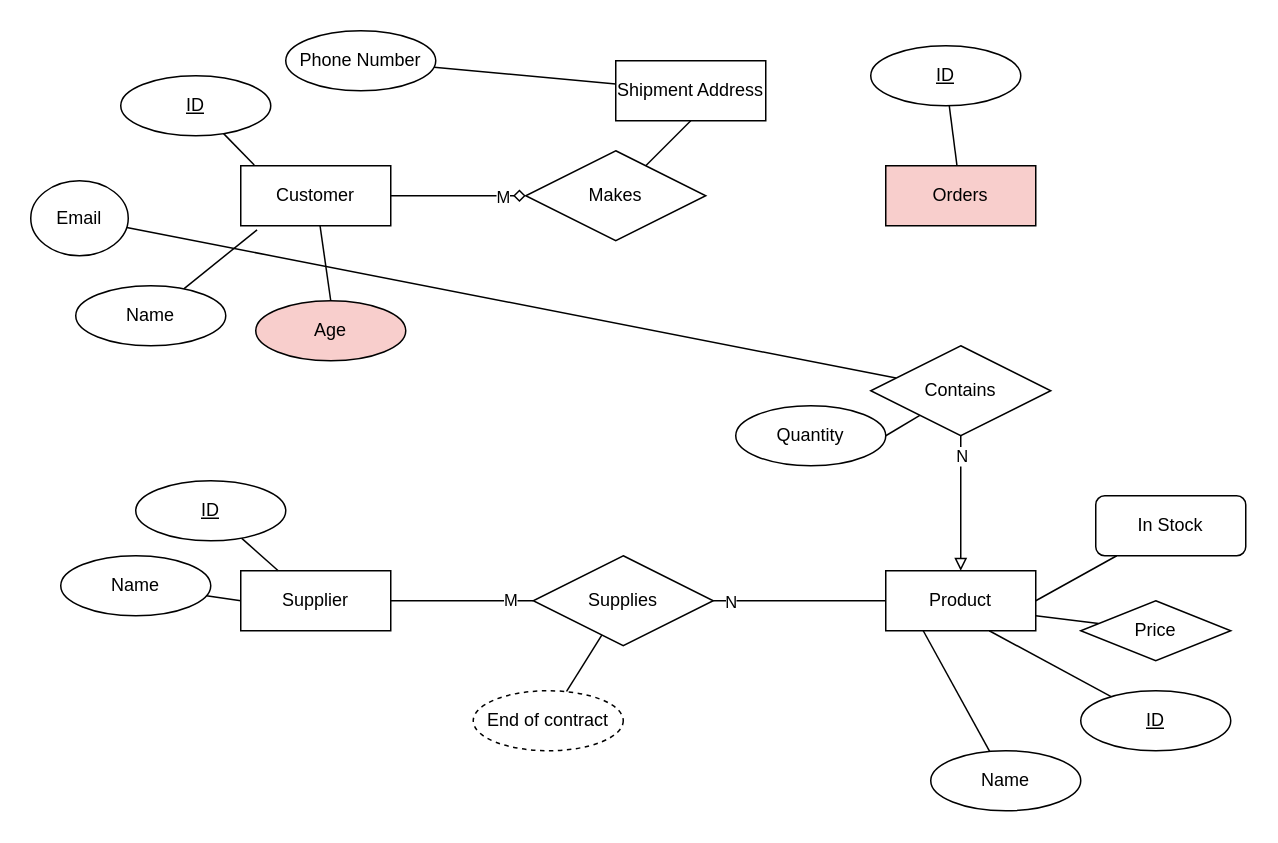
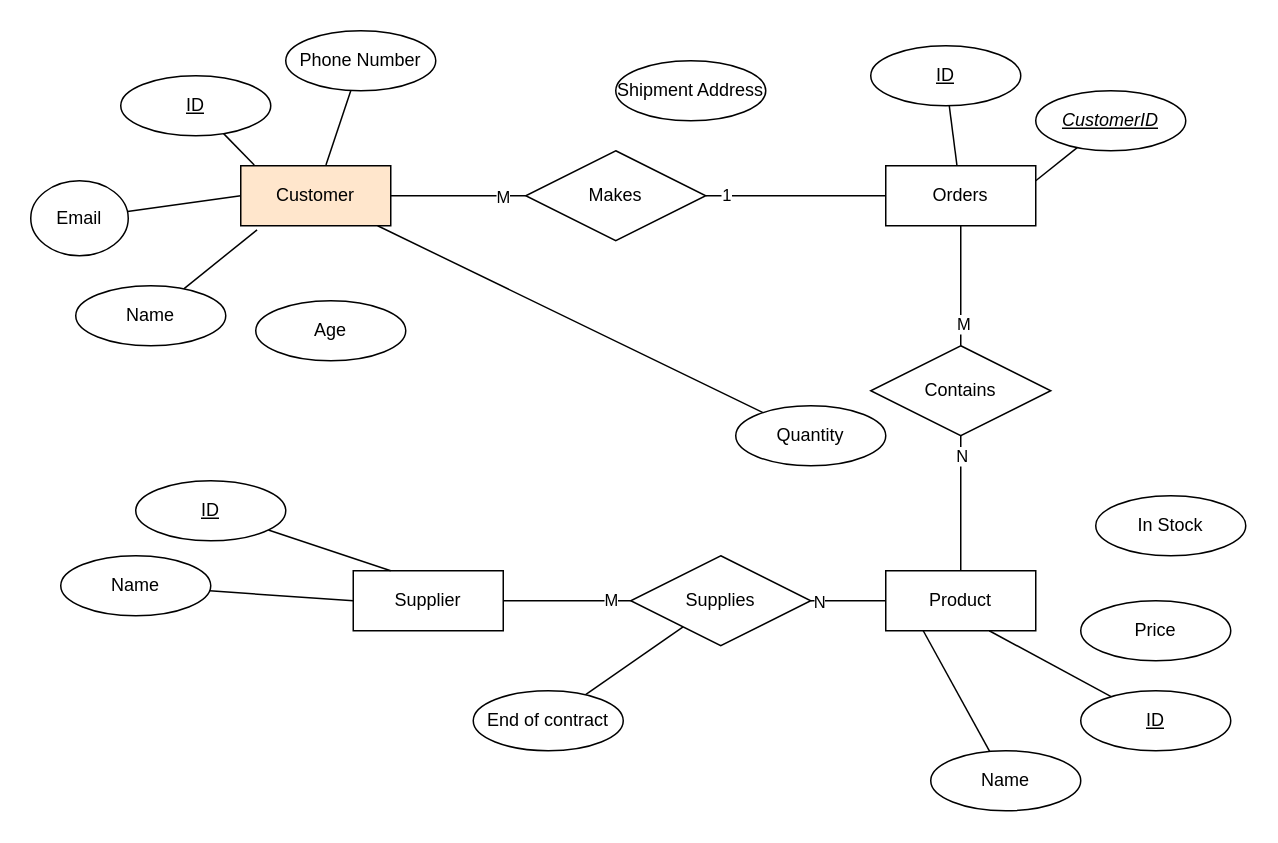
(525, 76) -> (338, 128)
(691, 91) -> (691, 91)
none -> (1111, 121)
(668, 144) -> none
none -> (1057, 164)
(316, 196) -> (316, 196)
(513, 196) -> (518, 196)
none -> (796, 196)
(961, 196) -> (961, 196)
(325, 263) -> (662, 364)
(337, 269) -> (184, 204)
none -> (961, 286)
(331, 331) -> (331, 331)
(903, 425) -> none
(1171, 526) -> (1171, 526)
(961, 557) -> (961, 562)
(1076, 578) -> none
(316, 601) -> (428, 601)
(623, 601) -> (721, 601)
(1068, 620) -> none
(1156, 631) -> (1156, 631)
(548, 721) -> (548, 721)
